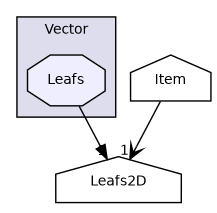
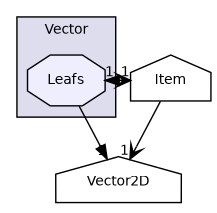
none -> (111, 80)
none -> (125, 80)
(119, 182) -> (119, 182)
